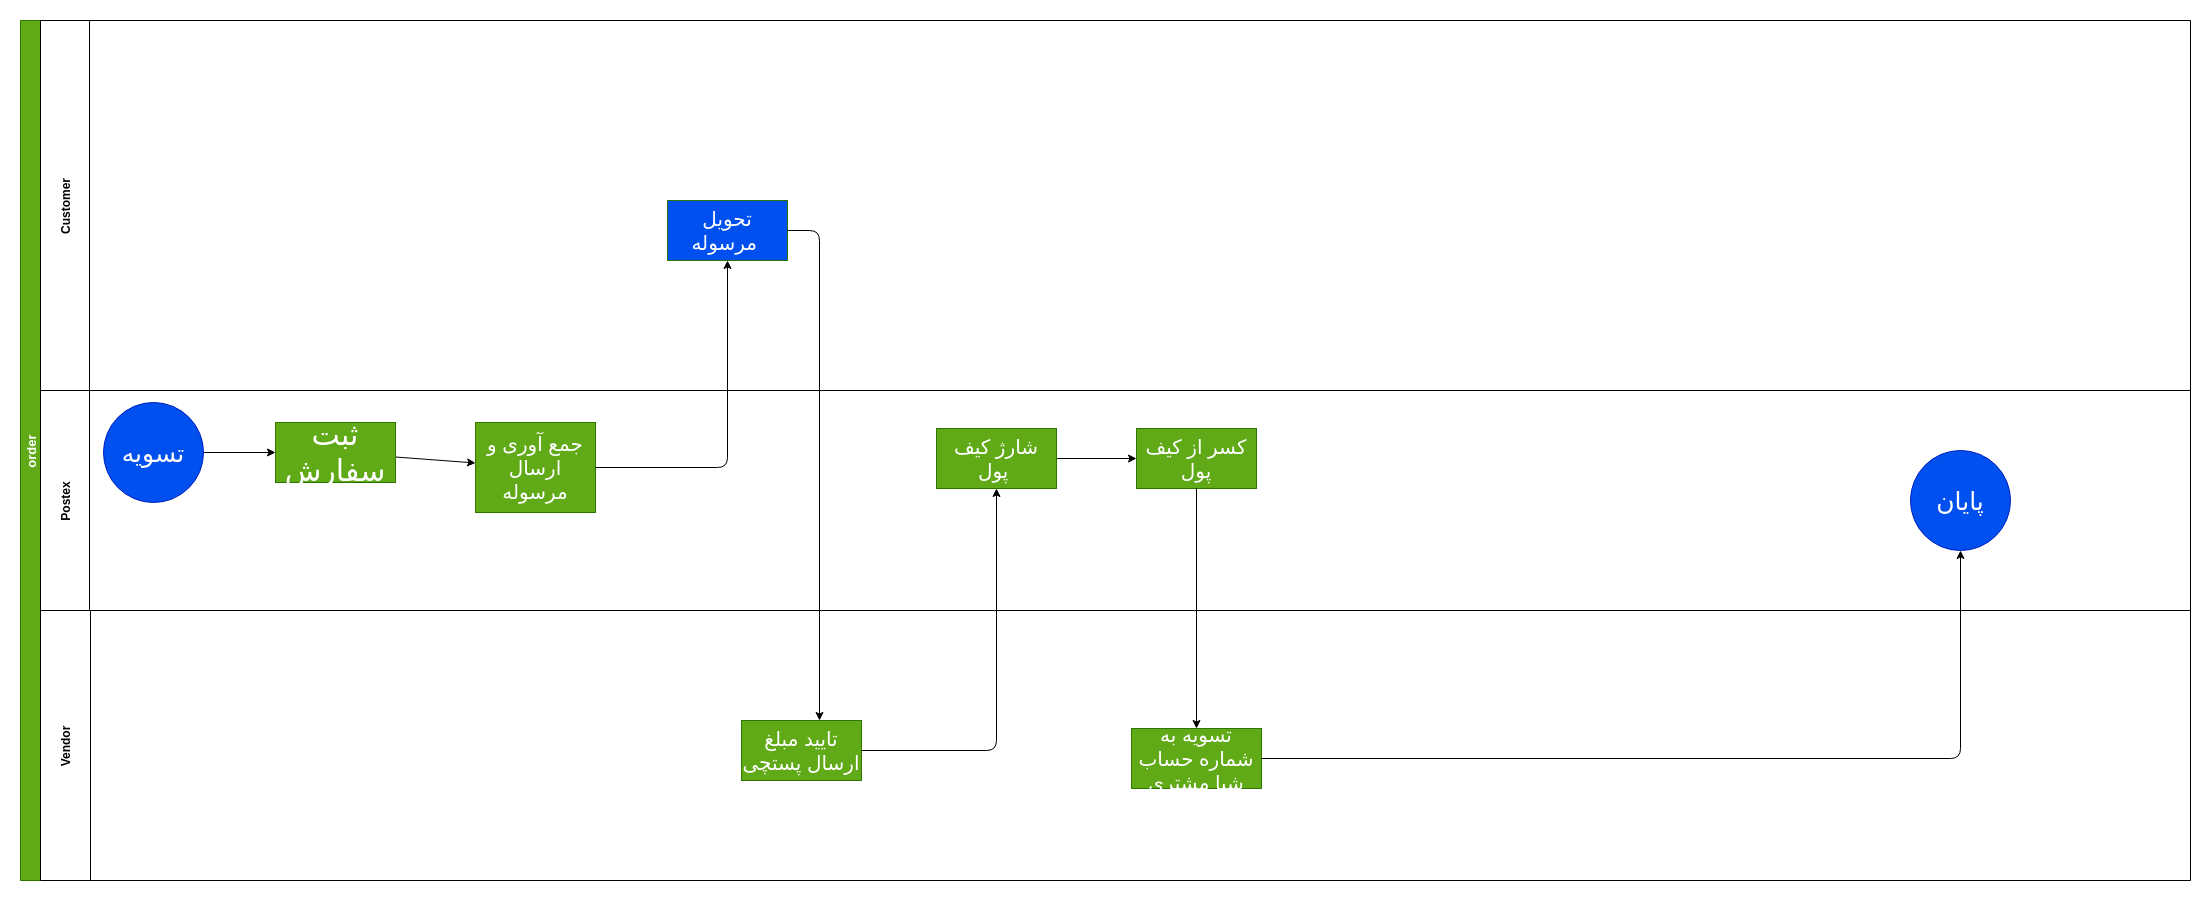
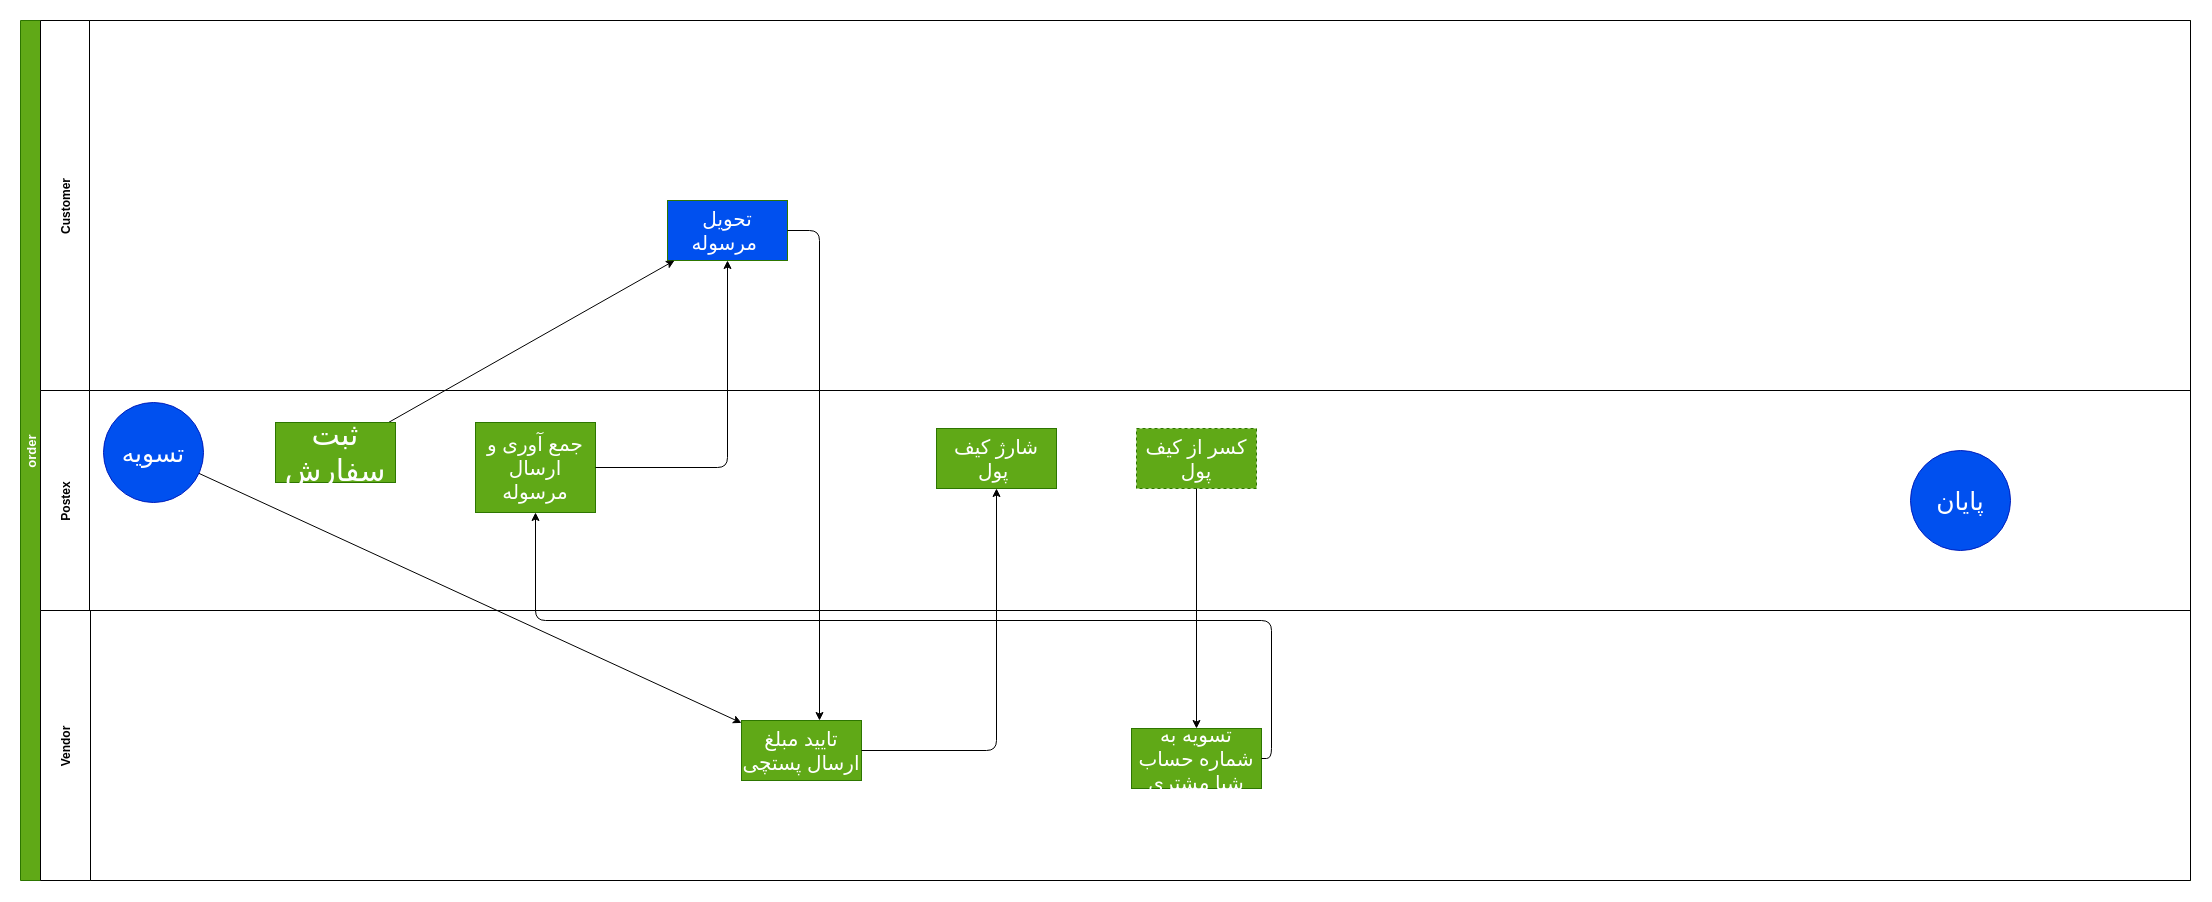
(236, 453) -> (345, 541)
(1093, 459) -> none
(1197, 459) -> (1197, 459)
(432, 460) -> (529, 343)
(1709, 759) -> (923, 621)
